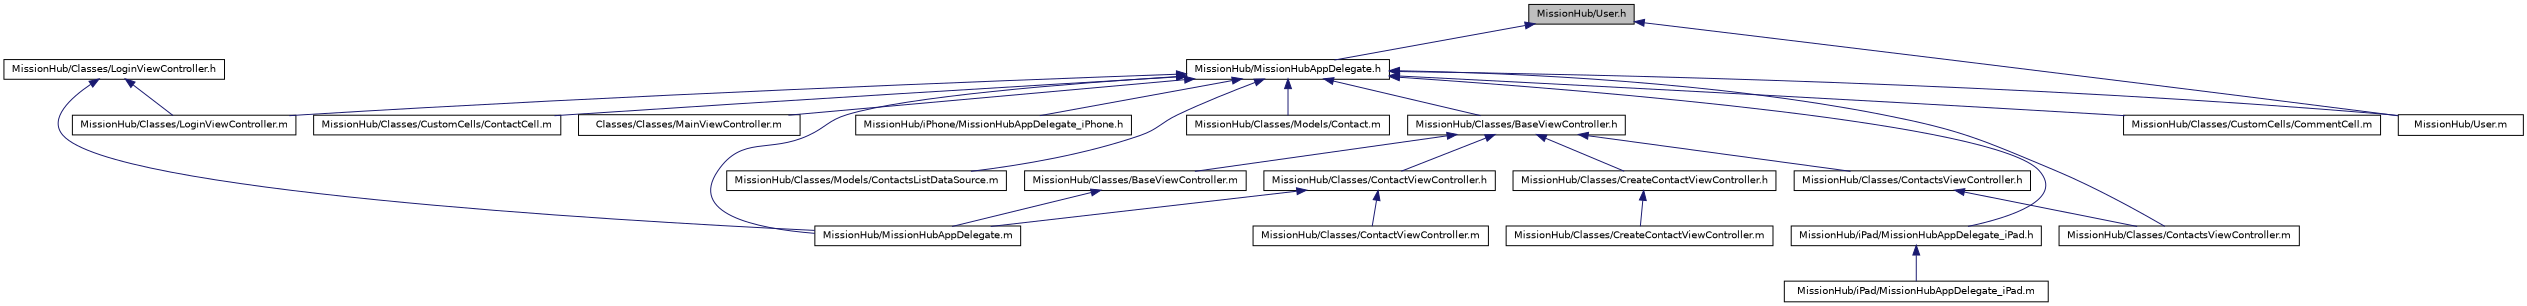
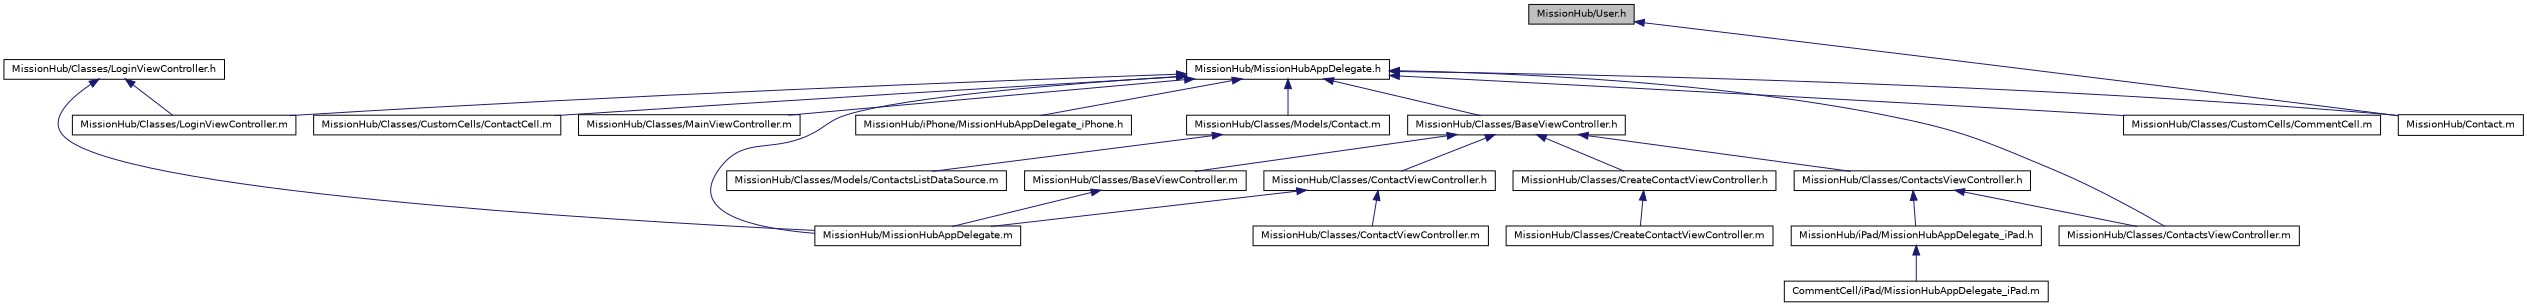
(1430, 43) -> none
(1777, 111) -> (1915, 213)
(689, 125) -> (689, 125)
(2461, 125) -> (2461, 125)
(1118, 142) -> (1072, 154)
(1916, 291) -> (1916, 291)
